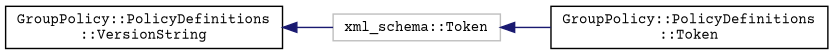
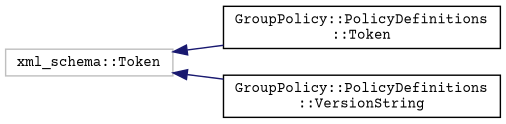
(315, 27) -> (205, 77)
